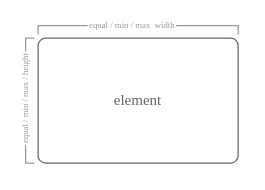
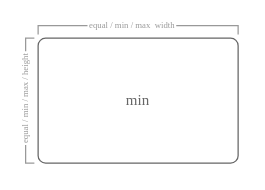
(138, 101) -> (138, 101)
